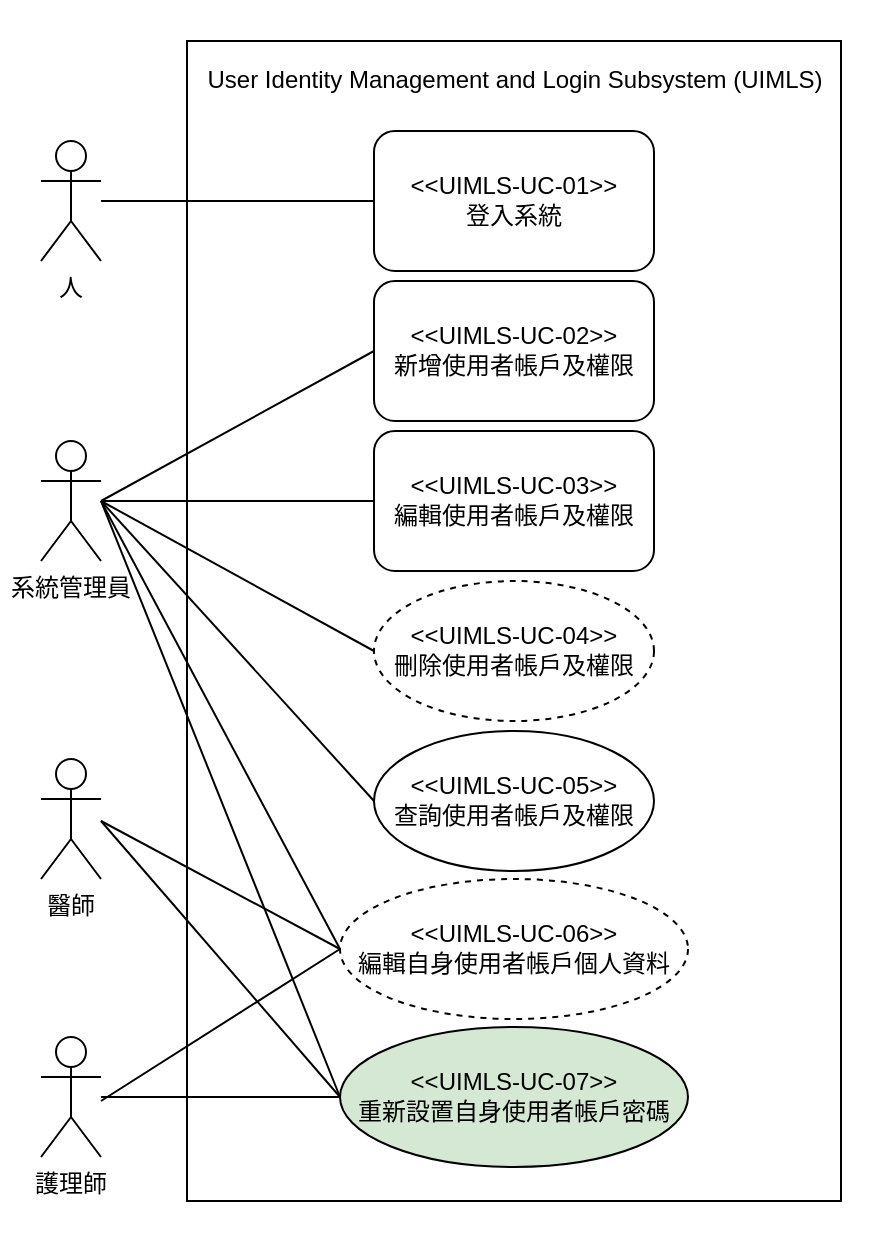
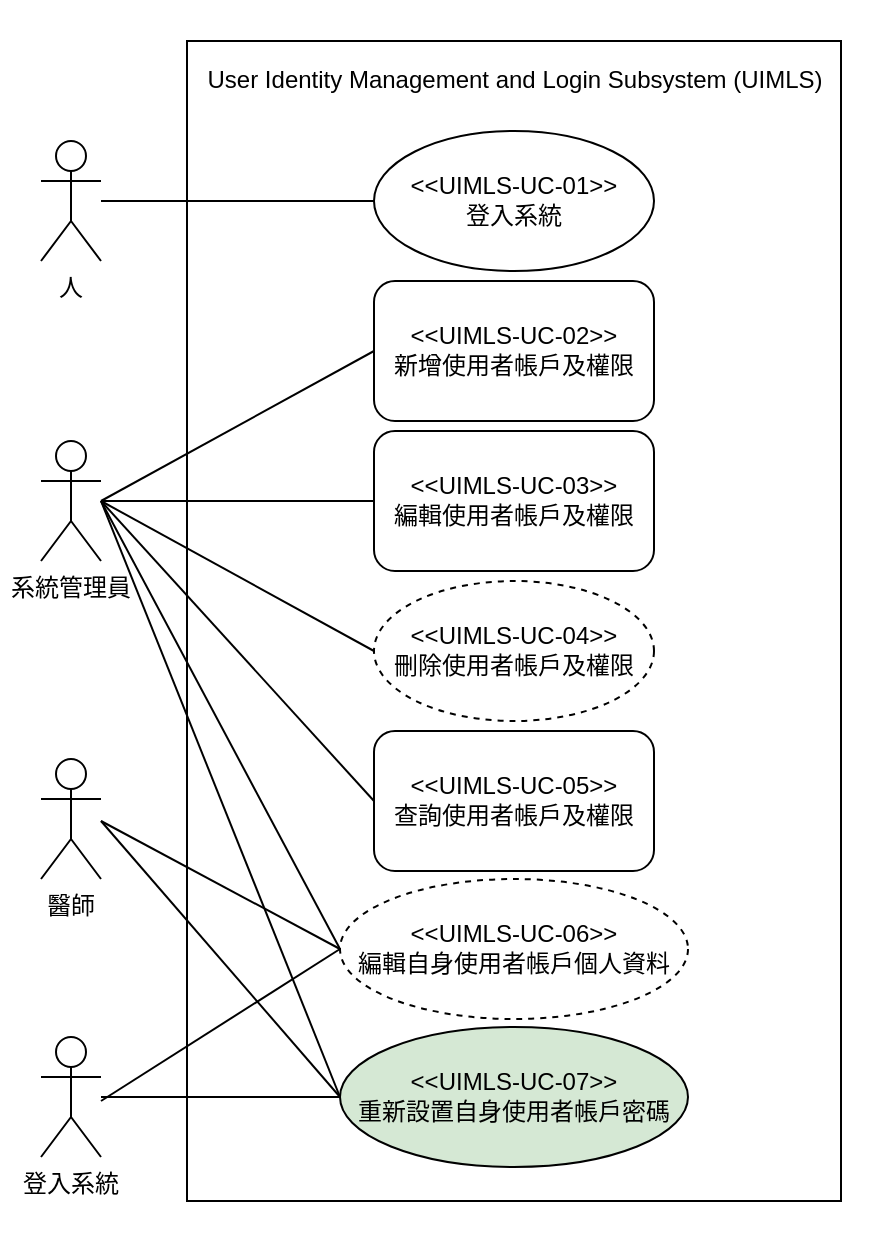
(514, 201) -> (514, 201)
(514, 801) -> (514, 801)
(72, 1185) -> (72, 1185)
